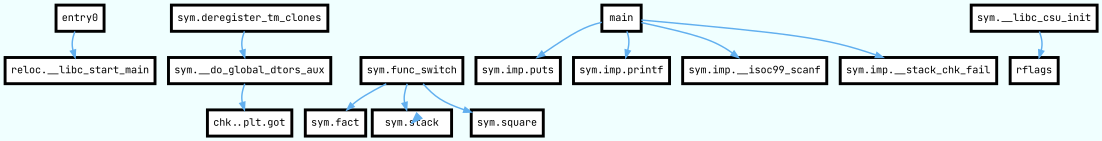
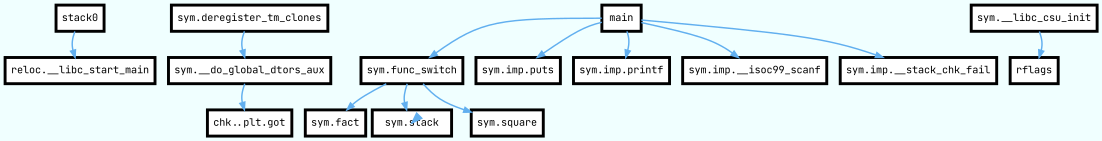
(80, 18) -> (80, 18)
none -> (515, 21)
